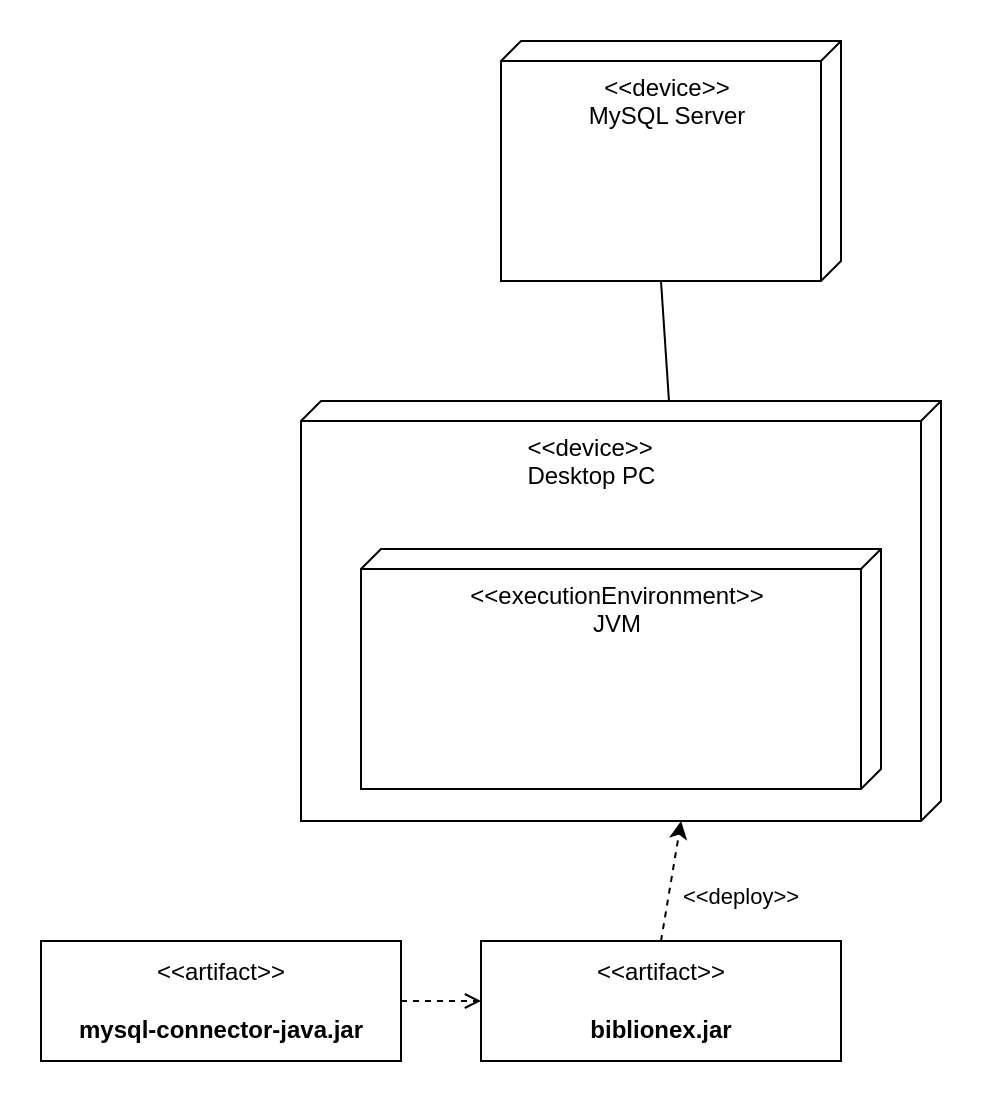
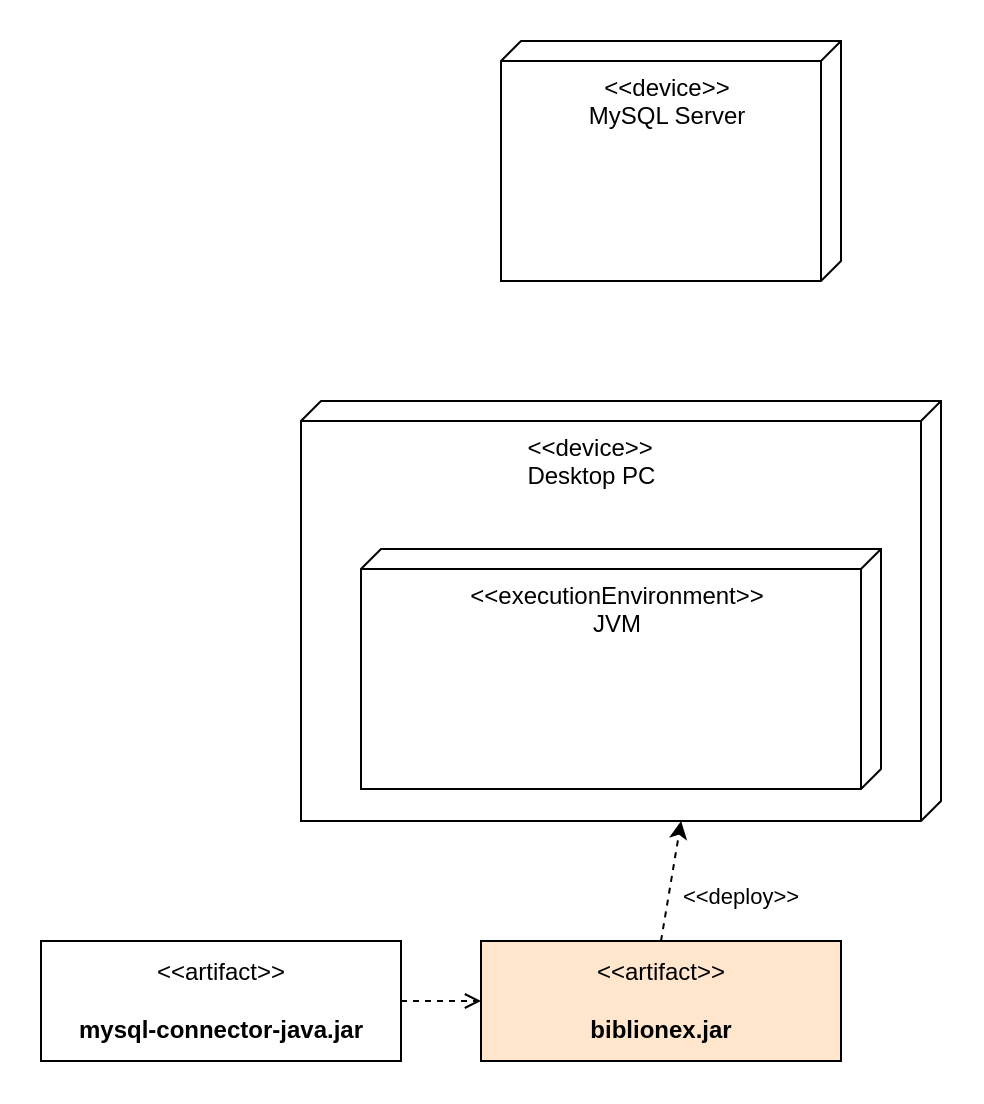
(665, 341) -> none
(661, 1001) -> (661, 1001)
